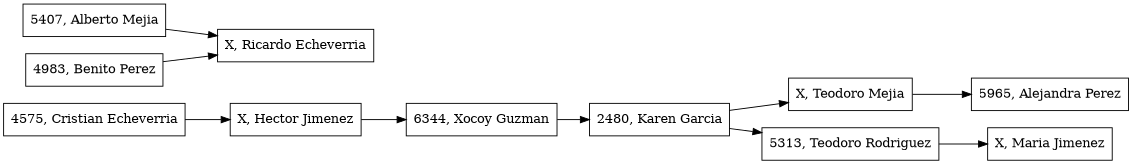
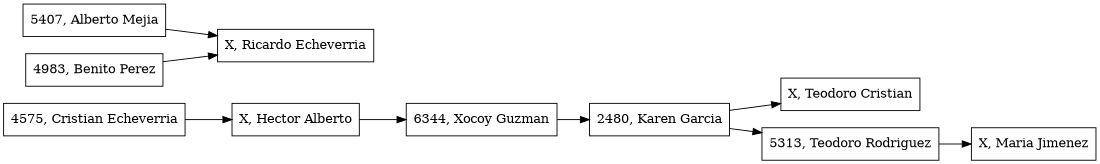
(850, 94) -> (850, 94)
(1050, 94) -> none
(296, 120) -> (296, 120)
